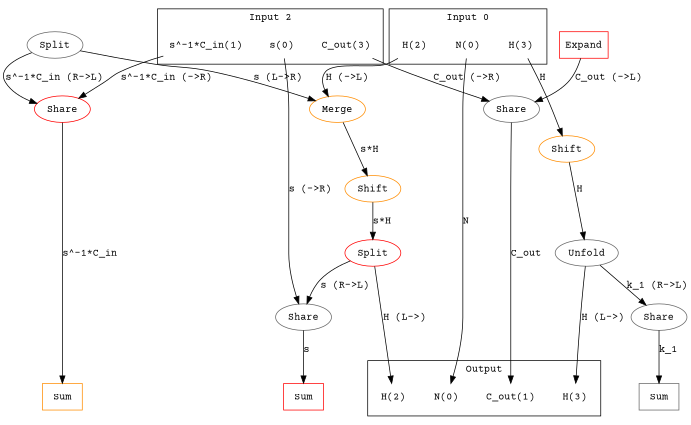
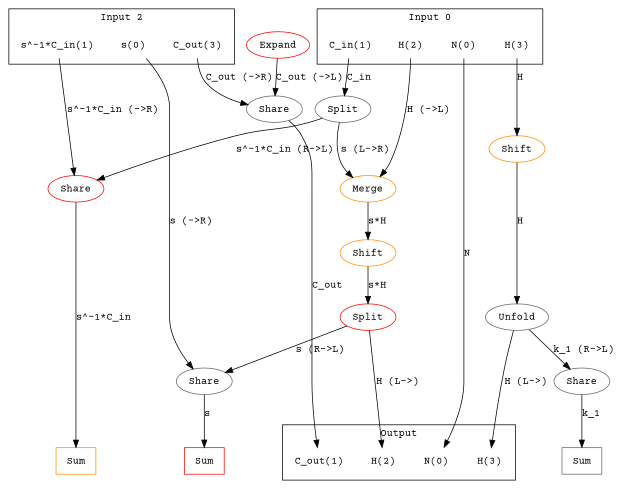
none -> (350, 45)
(584, 45) -> (278, 45)
